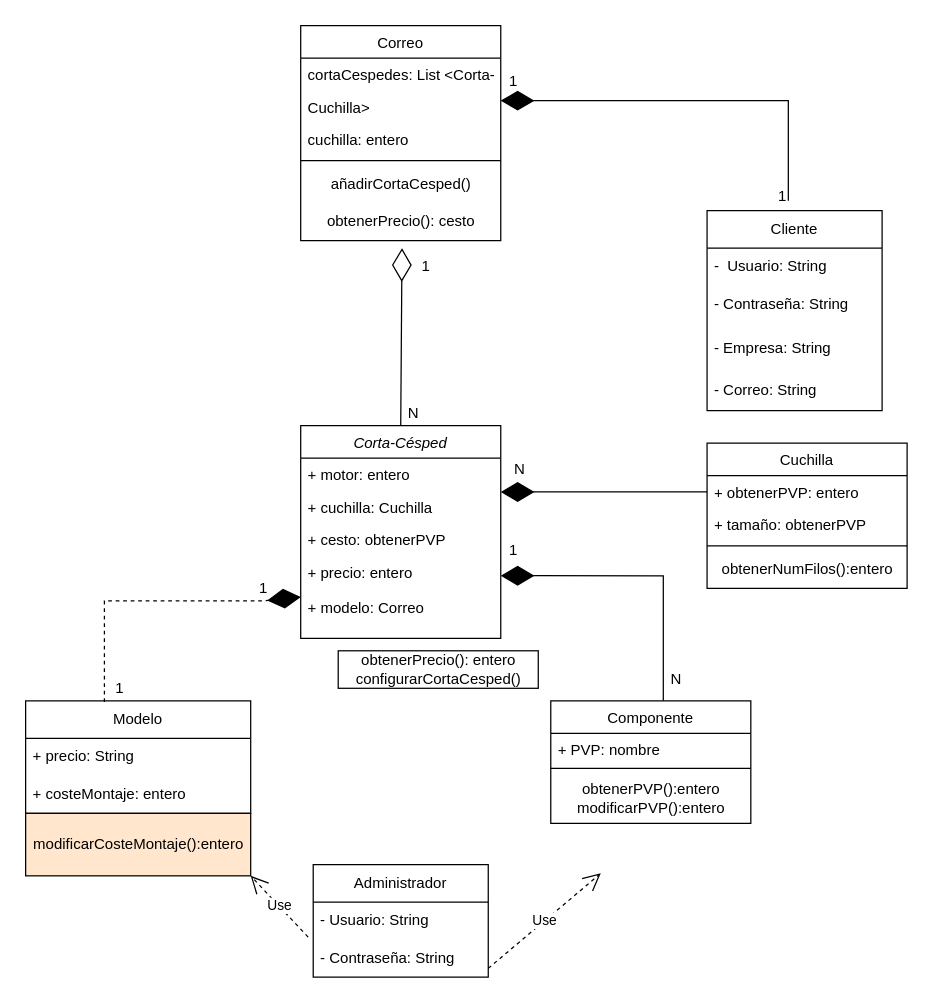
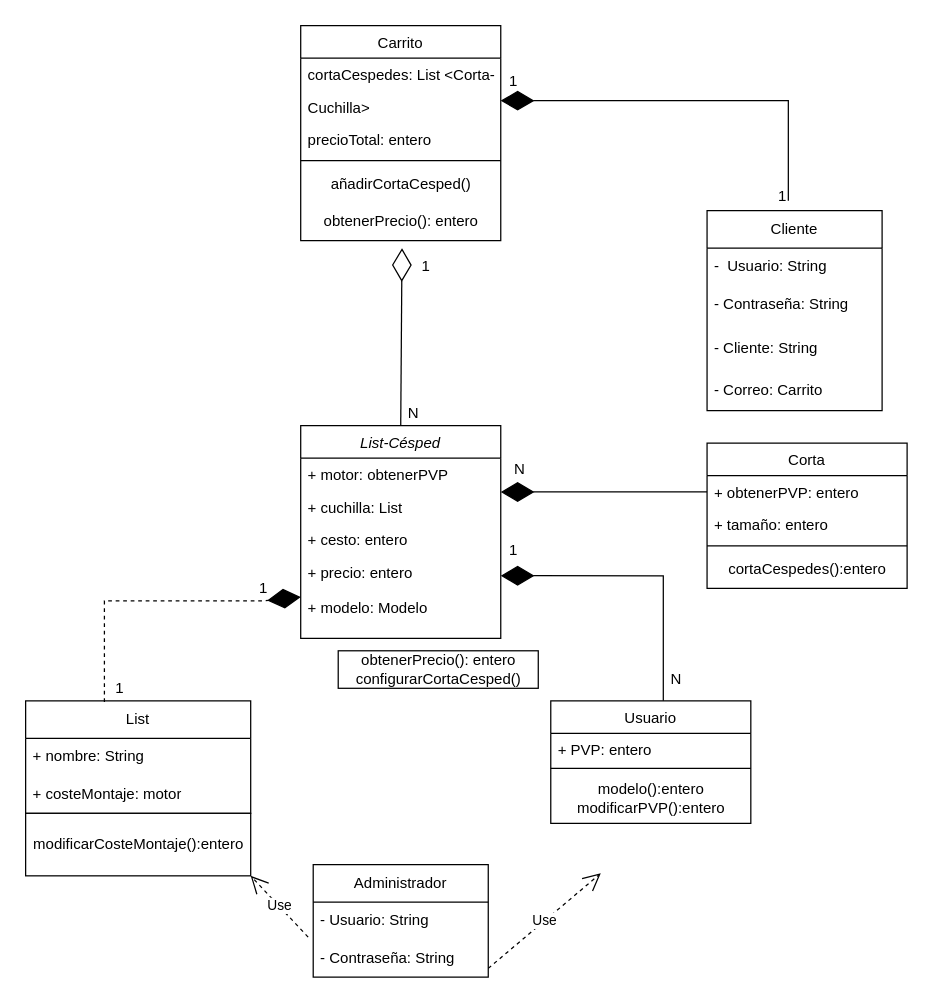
(400, 43) -> (400, 43)
(365, 140) -> (380, 140)
(401, 222) -> (401, 222)
(778, 348) -> (774, 348)
(773, 390) -> (777, 390)
(400, 443) -> (400, 443)
(806, 460) -> (806, 460)
(365, 475) -> (381, 475)
(374, 508) -> (361, 508)
(792, 525) -> (775, 525)
(381, 540) -> (365, 540)
(808, 569) -> (808, 569)
(367, 573) -> (367, 573)
(650, 718) -> (650, 718)
(138, 719) -> (138, 719)
(606, 750) -> (606, 750)
(91, 757) -> (93, 757)
(120, 794) -> (115, 794)
(651, 798) -> (651, 798)
(138, 844) -> (138, 844)
